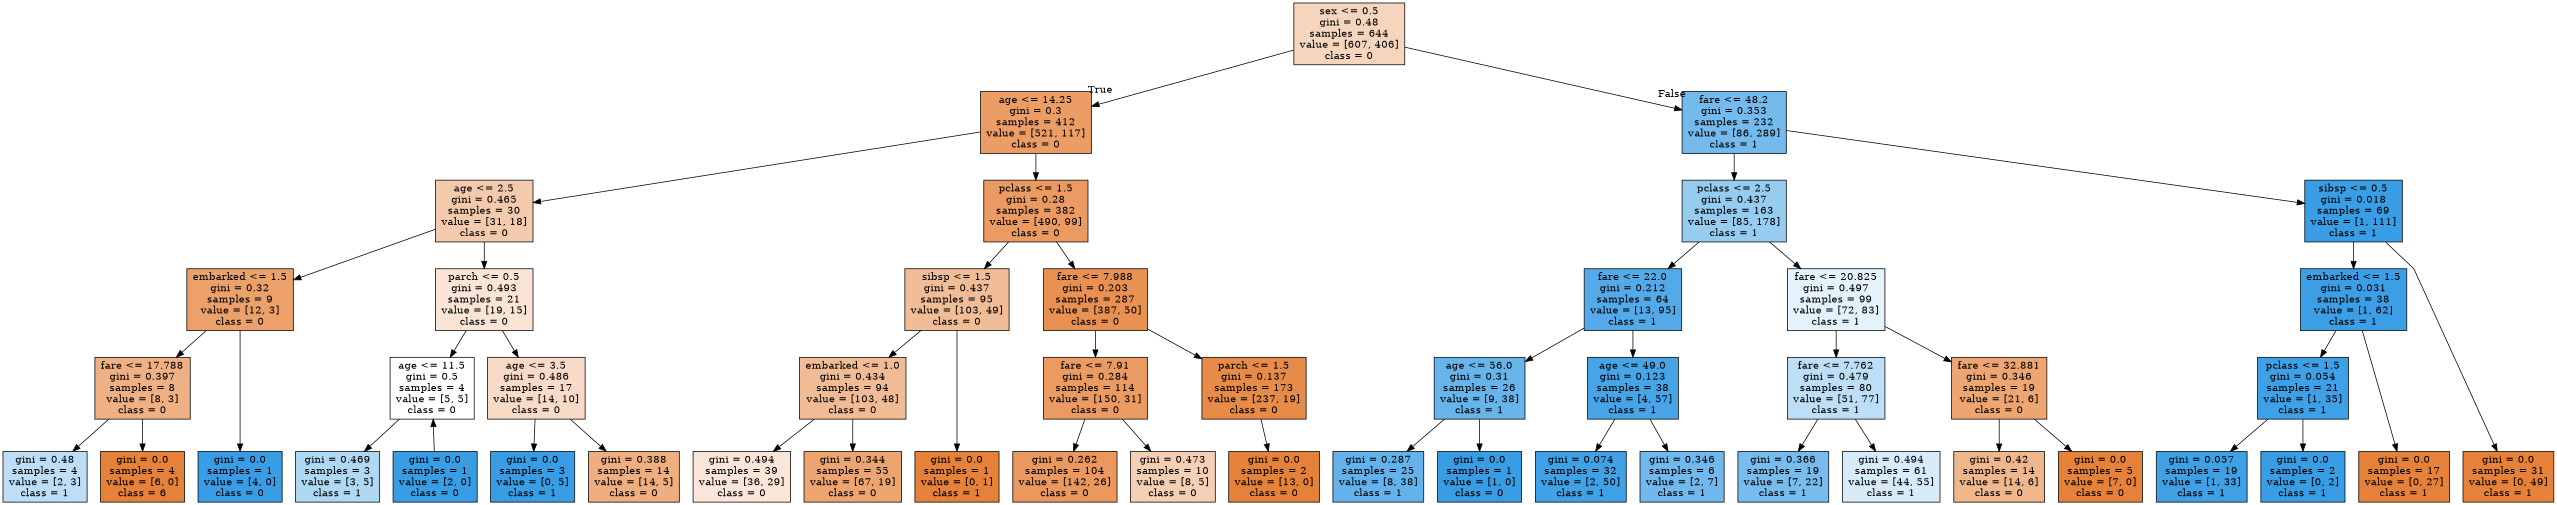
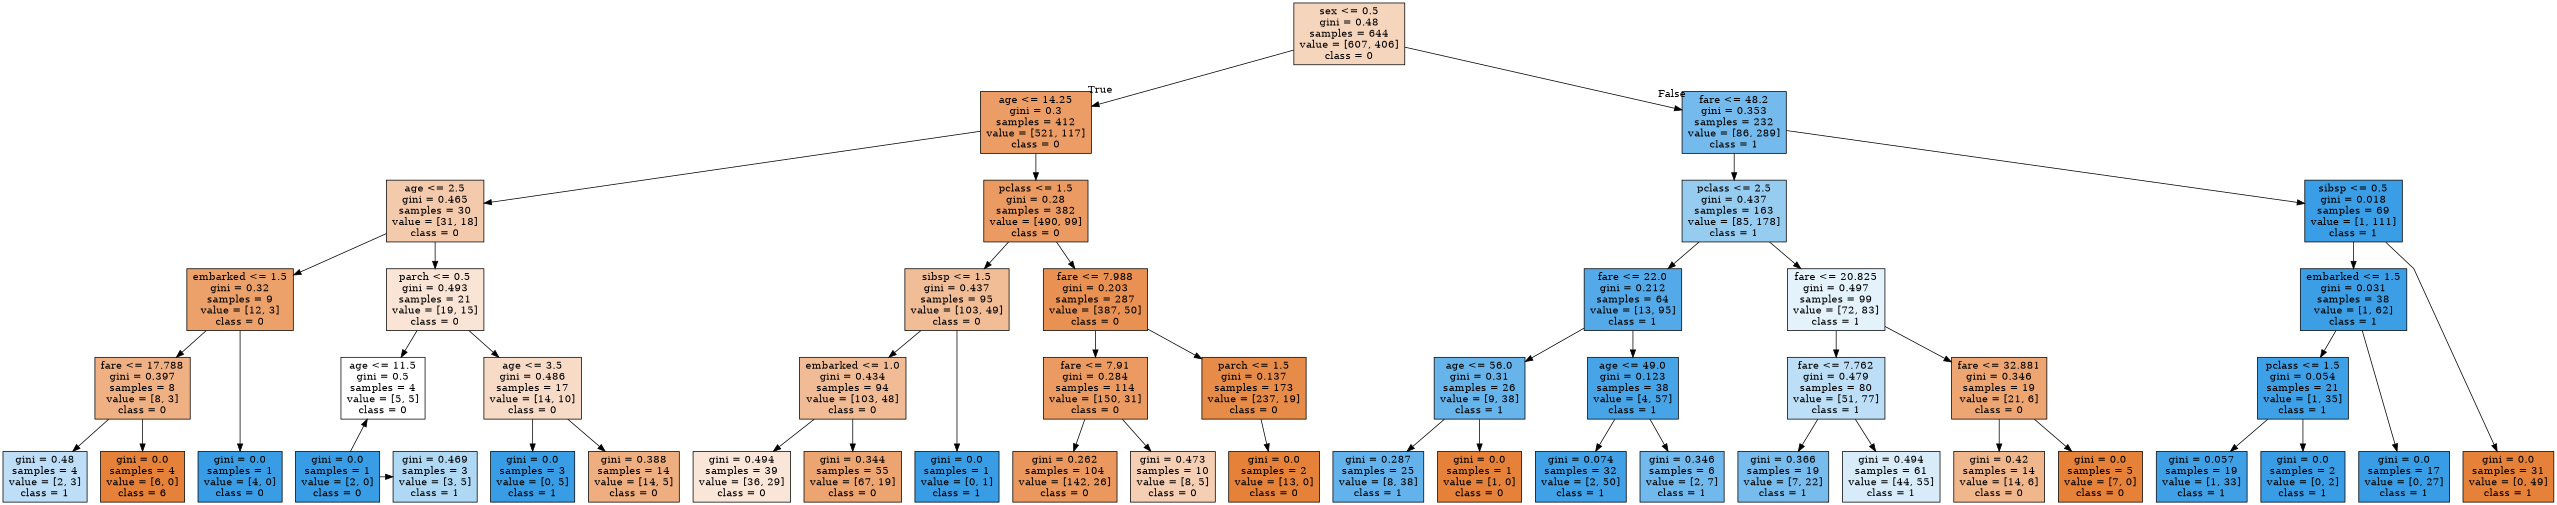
(385, 433) -> (383, 477)
(957, 477) -> (957, 477)
(1480, 477) -> (1480, 477)
(2404, 477) -> (2404, 477)
